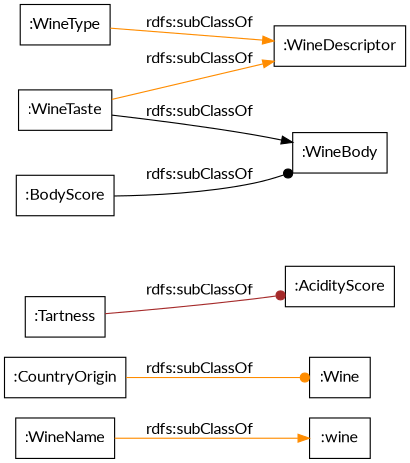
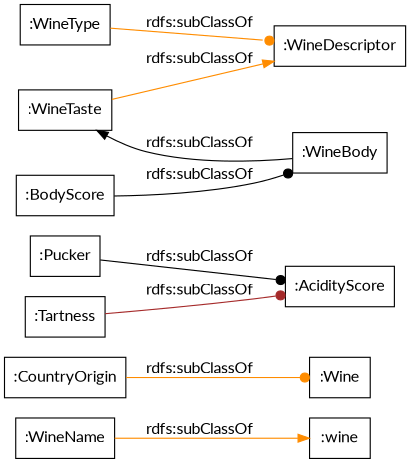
(187, 34) -> (187, 34)
(197, 126) -> (198, 160)
none -> (65, 256)
